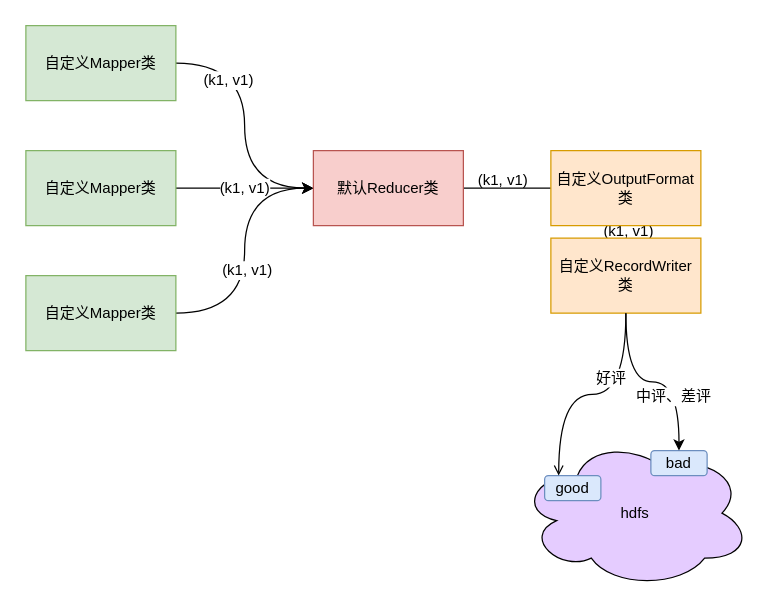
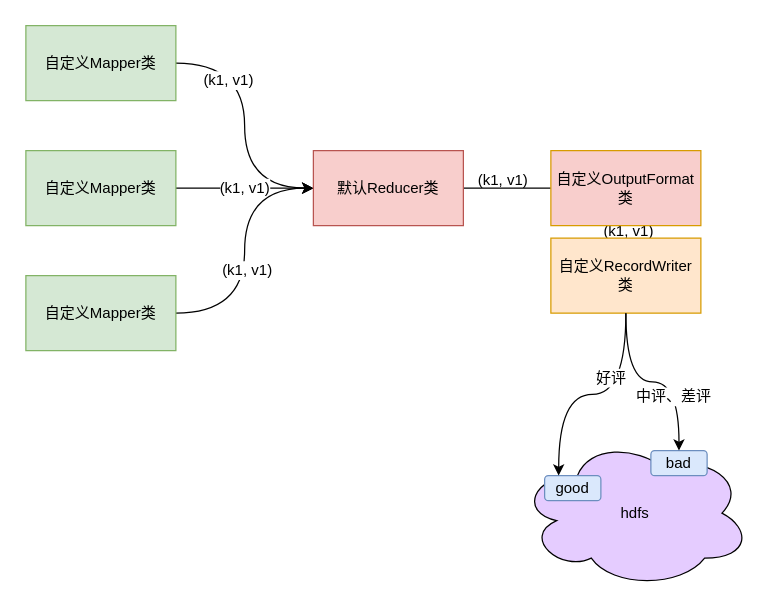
(626, 188) -> (626, 188)
(626, 226) -> (626, 226)
(559, 468) -> (558, 466)
